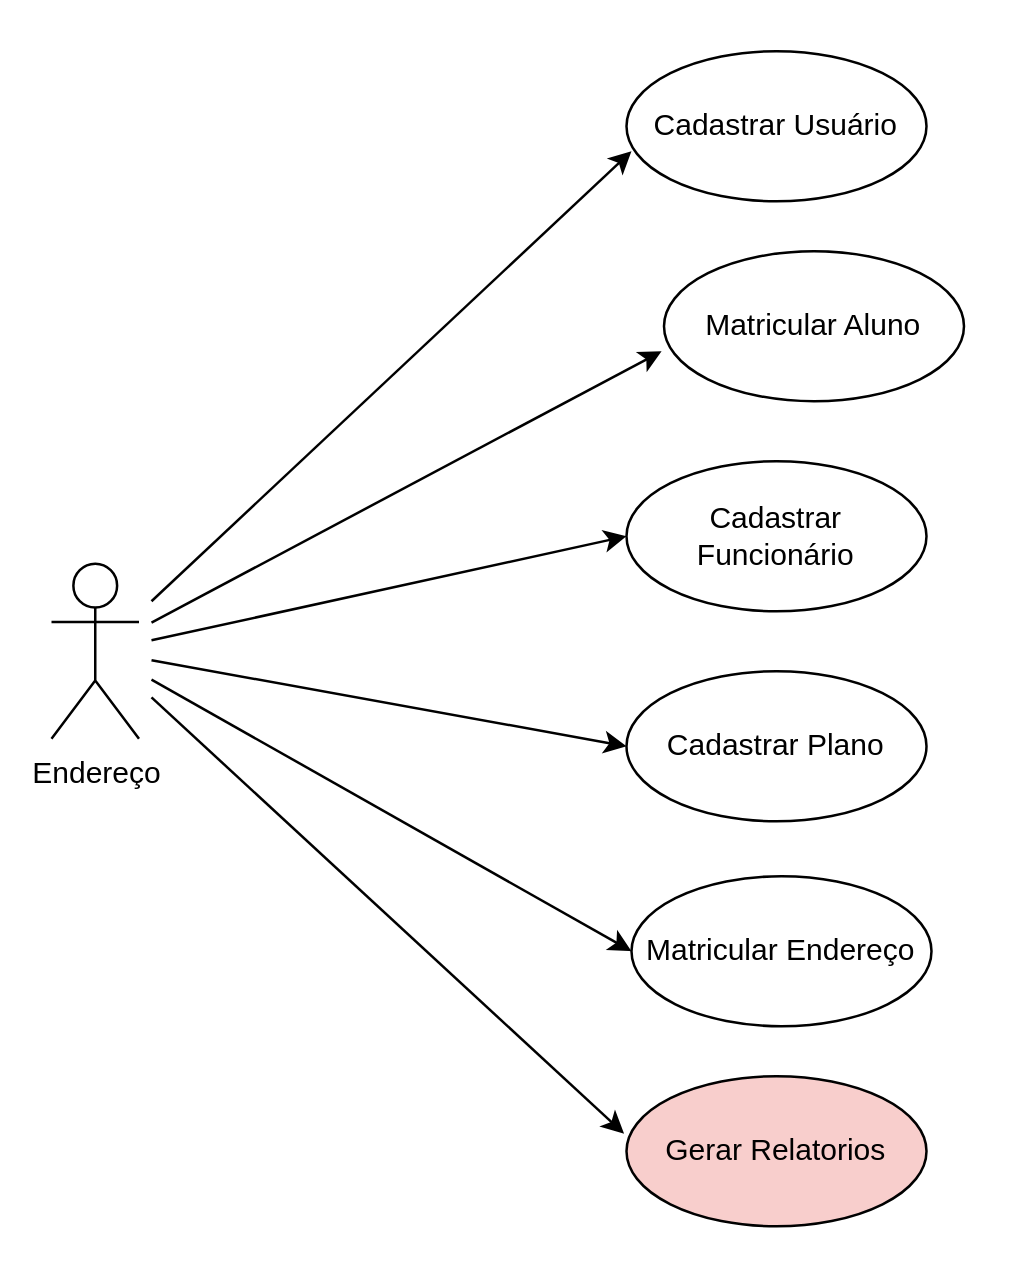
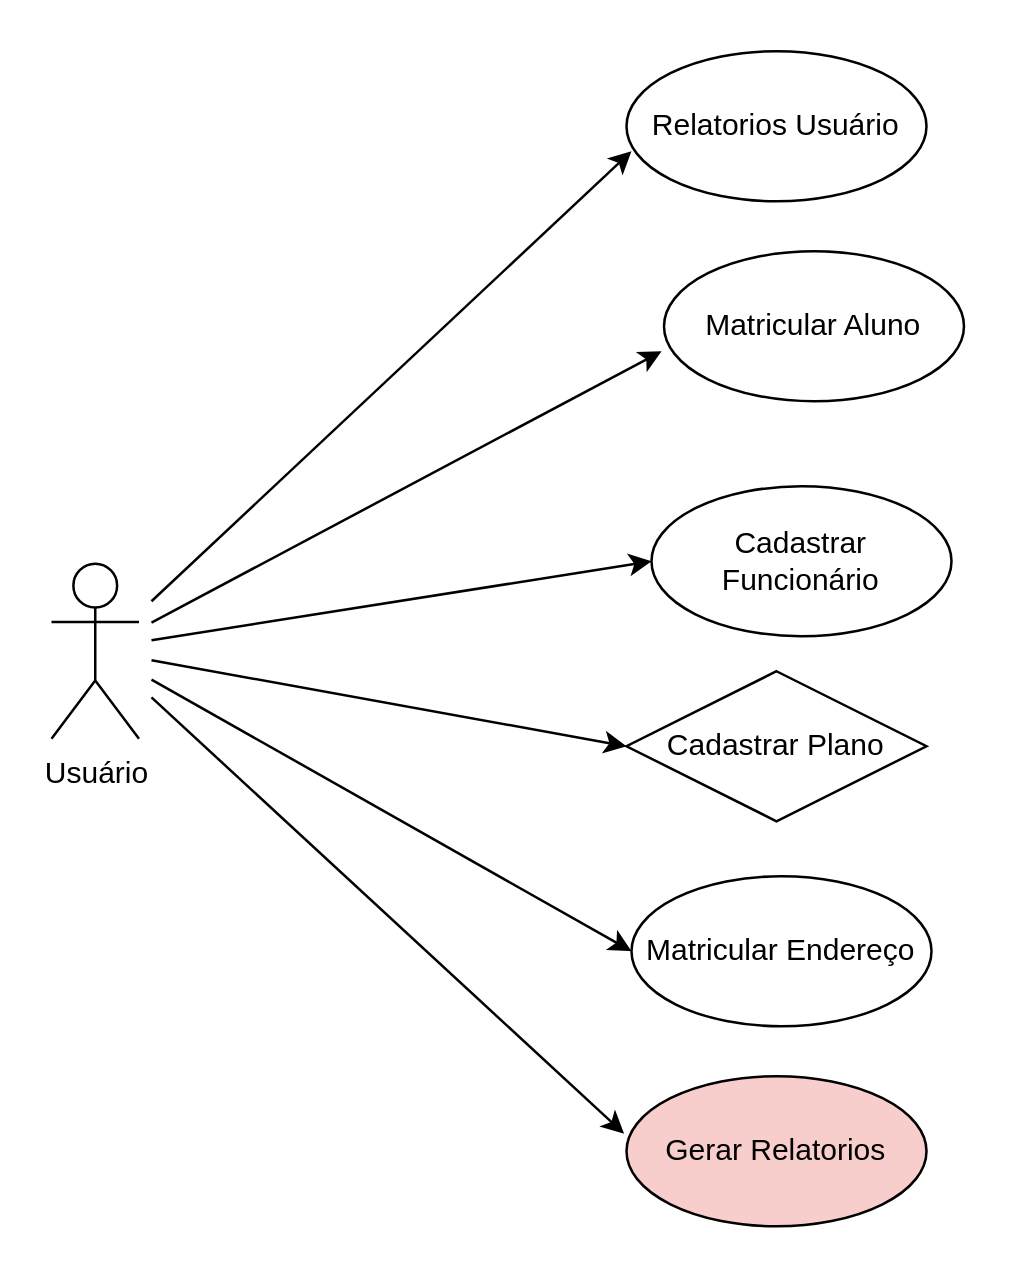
(776, 126) -> (776, 126)
(776, 536) -> (801, 561)
(776, 746) -> (776, 746)
(98, 774) -> (98, 774)
